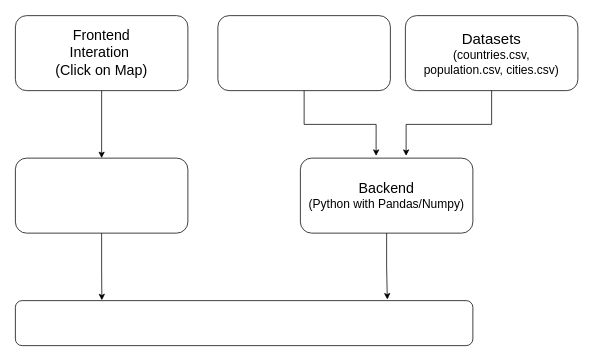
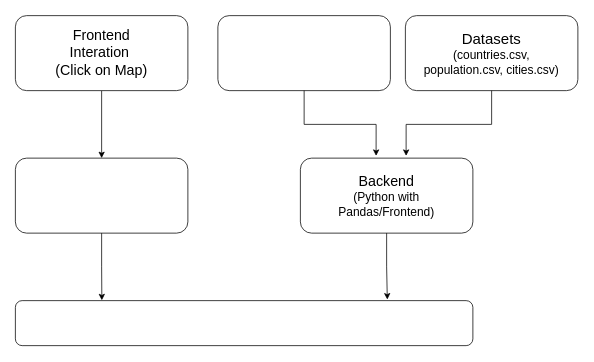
(387, 195) -> (387, 195)
